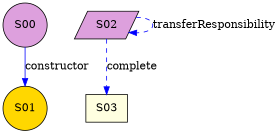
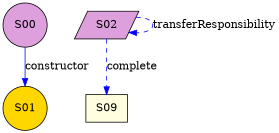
(107, 108) -> (107, 108)
